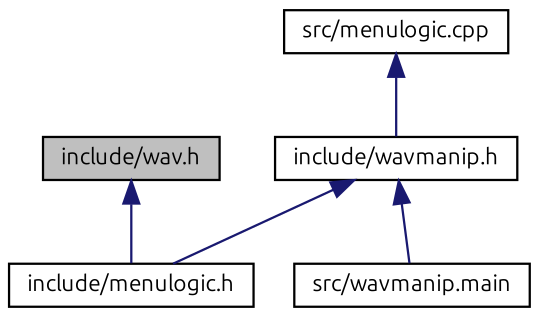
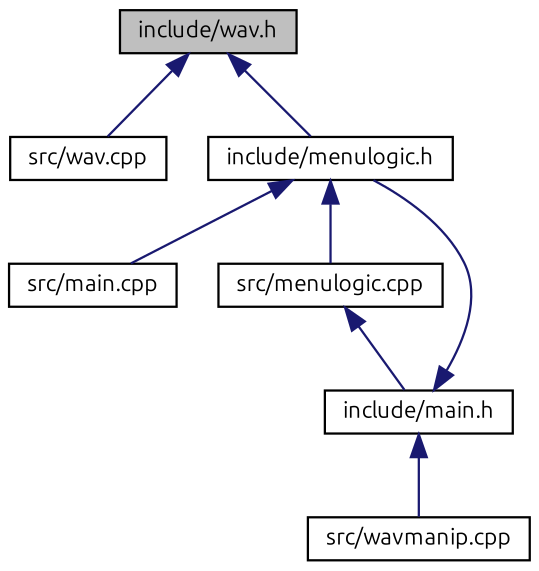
none -> (88, 158)
(396, 158) -> (419, 412)
none -> (331, 234)
none -> (93, 285)
(412, 285) -> (419, 539)
